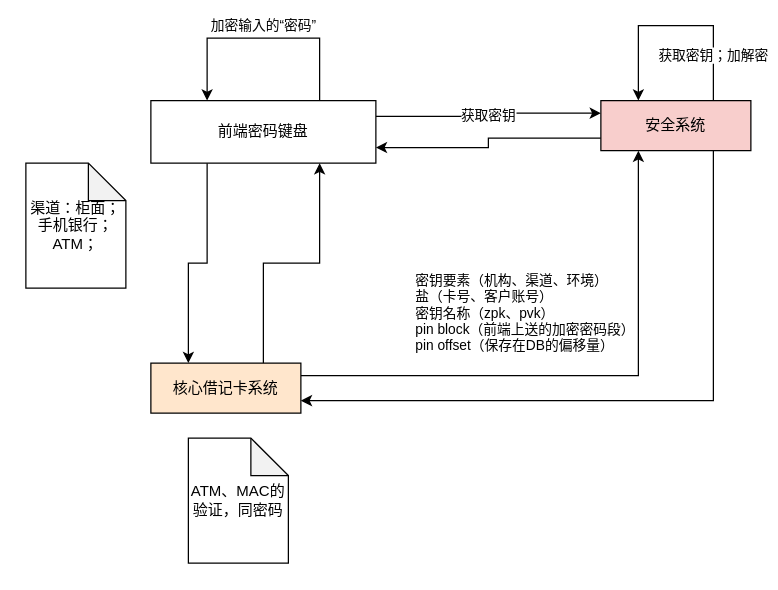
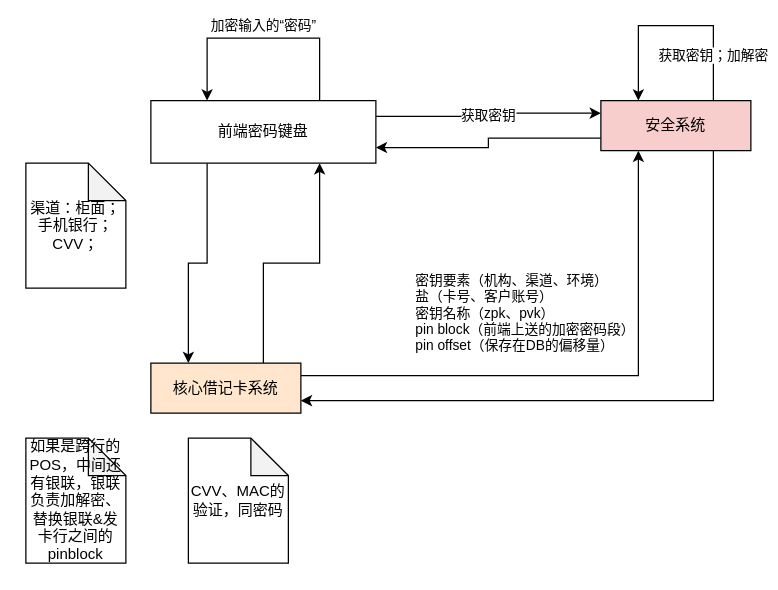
(76, 226) -> (76, 226)
none -> (76, 501)
(238, 501) -> (238, 501)
